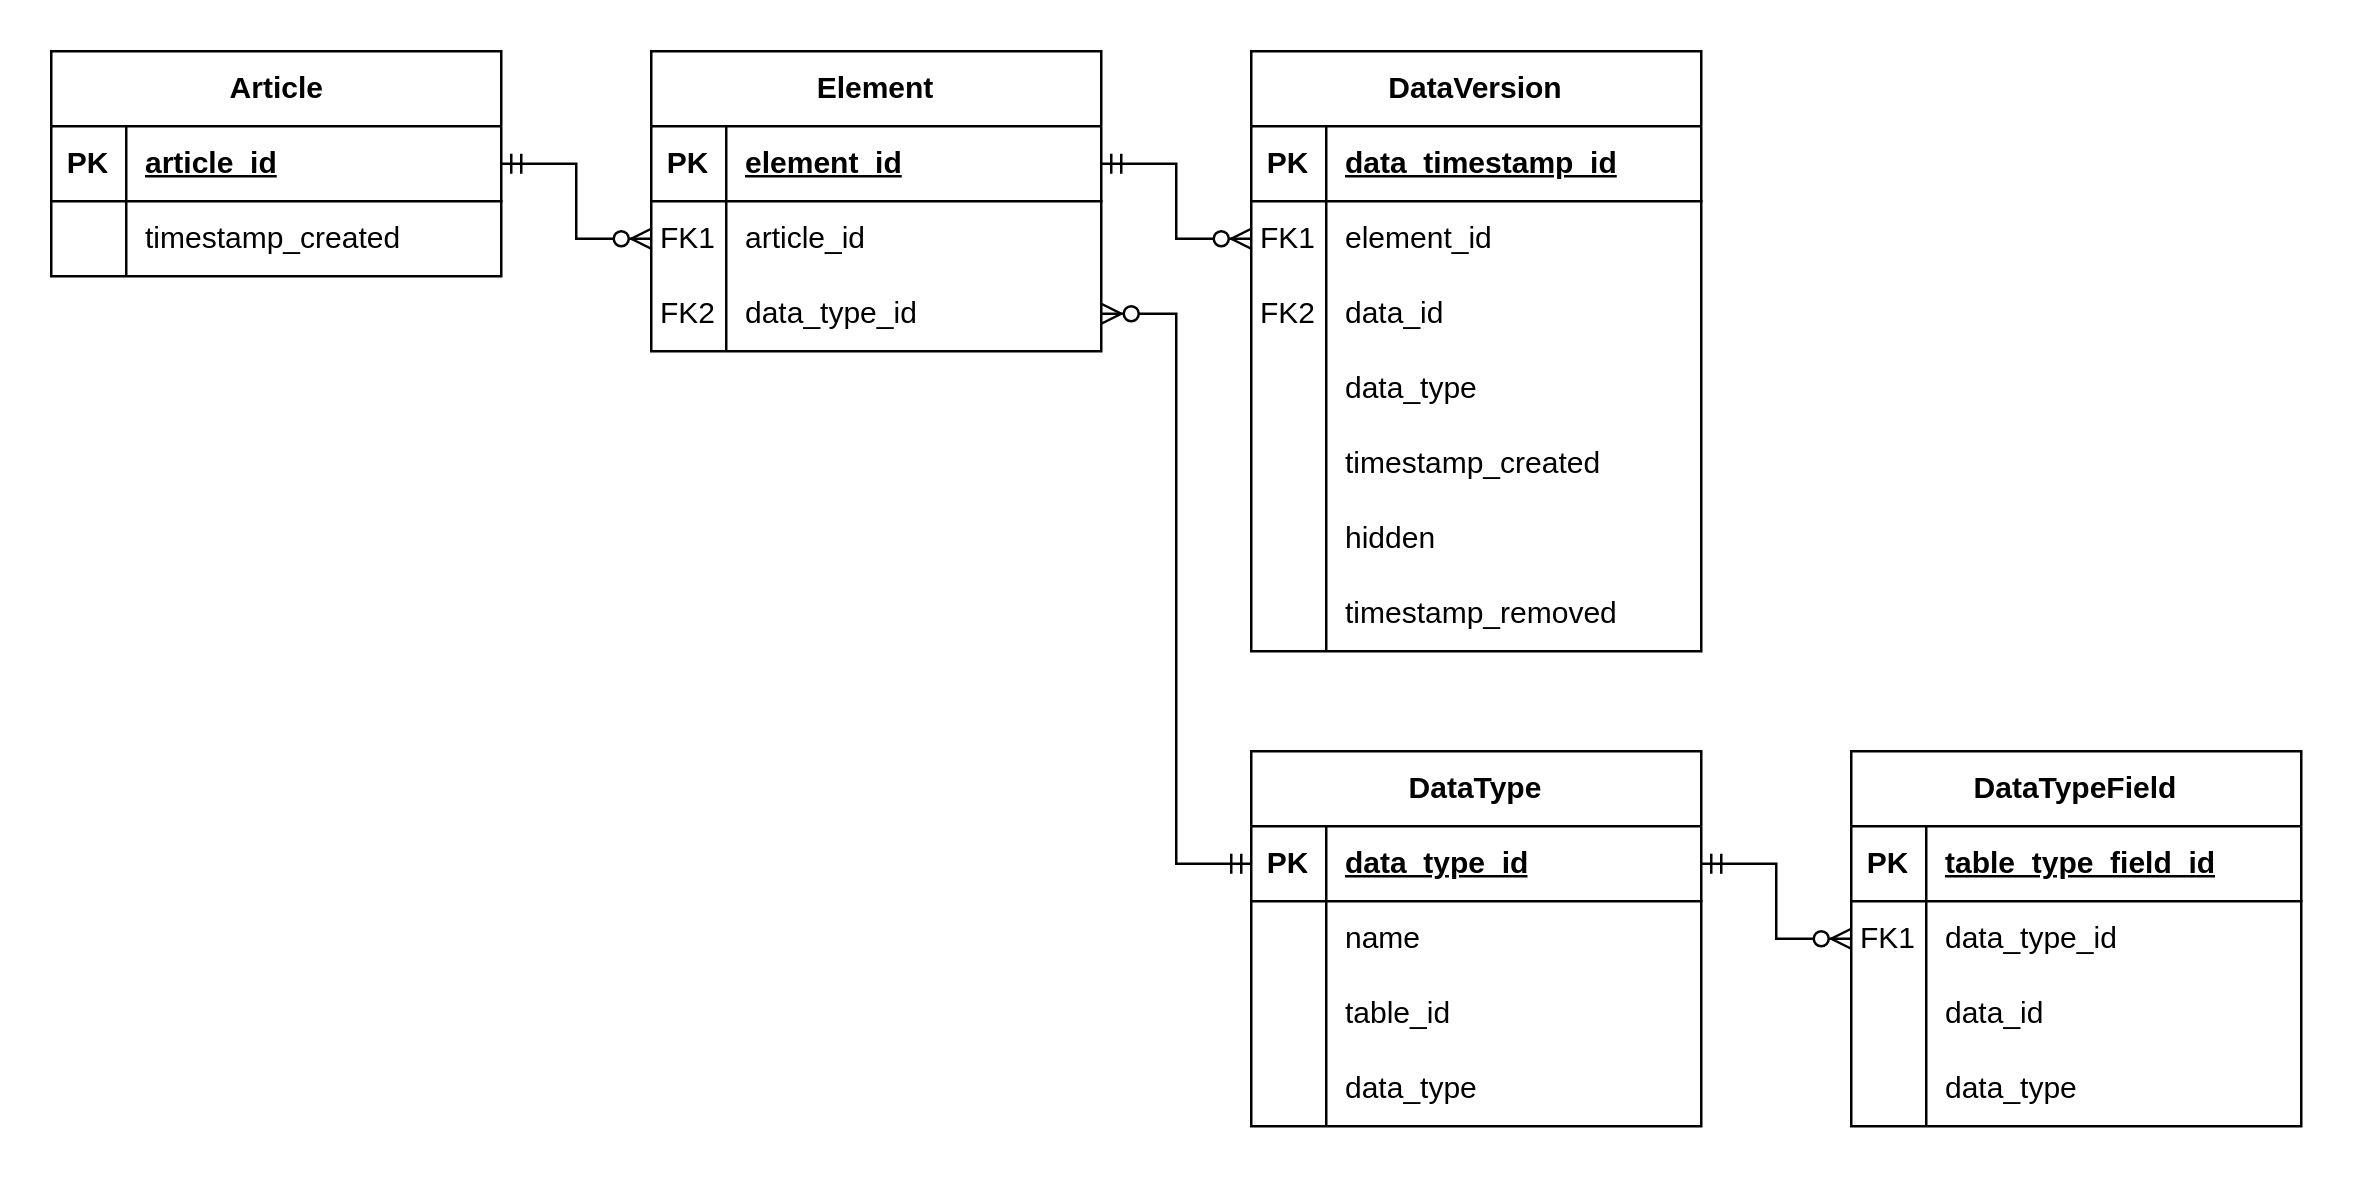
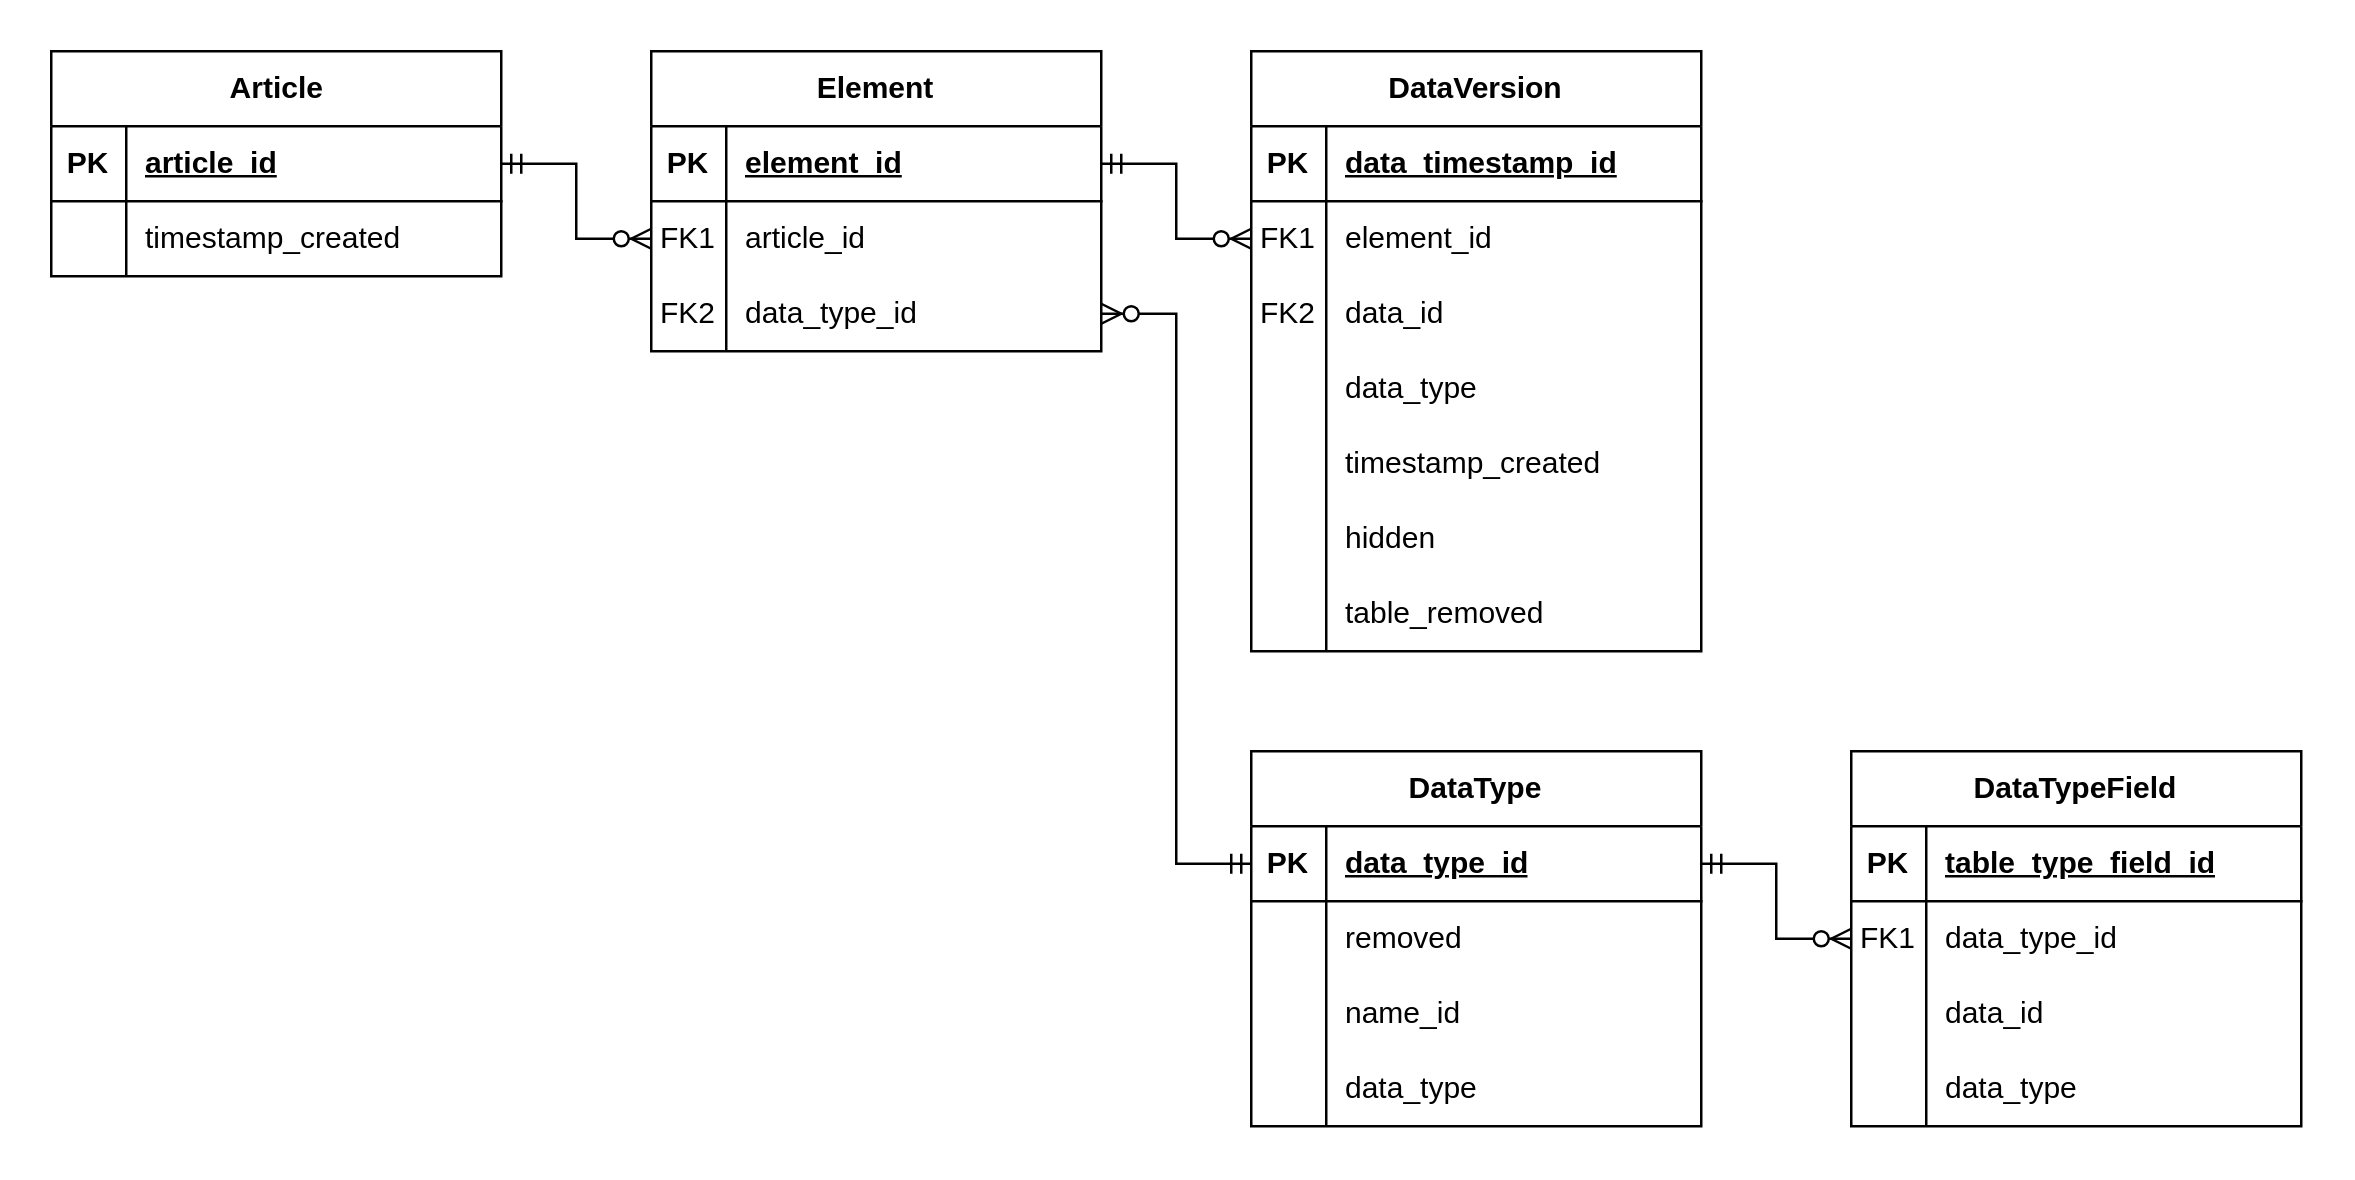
(1485, 614) -> (1452, 614)
(1380, 939) -> (1405, 939)
(1406, 1014) -> (1401, 1014)
